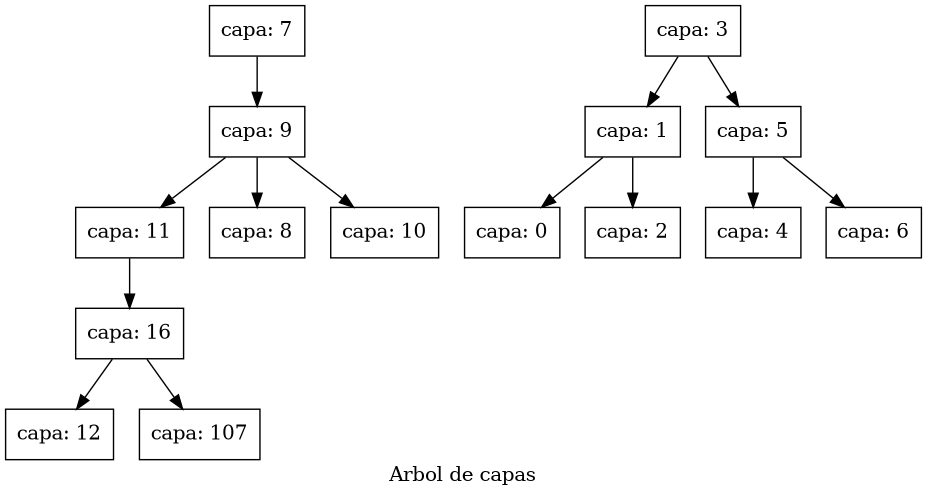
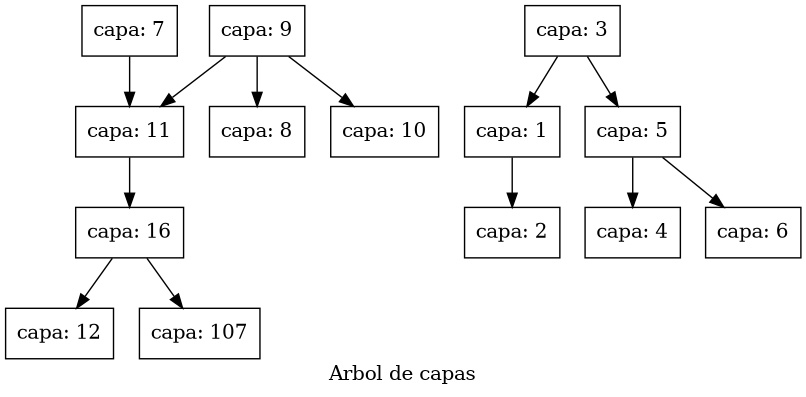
(257, 74) -> (130, 74)
(512, 233) -> none
